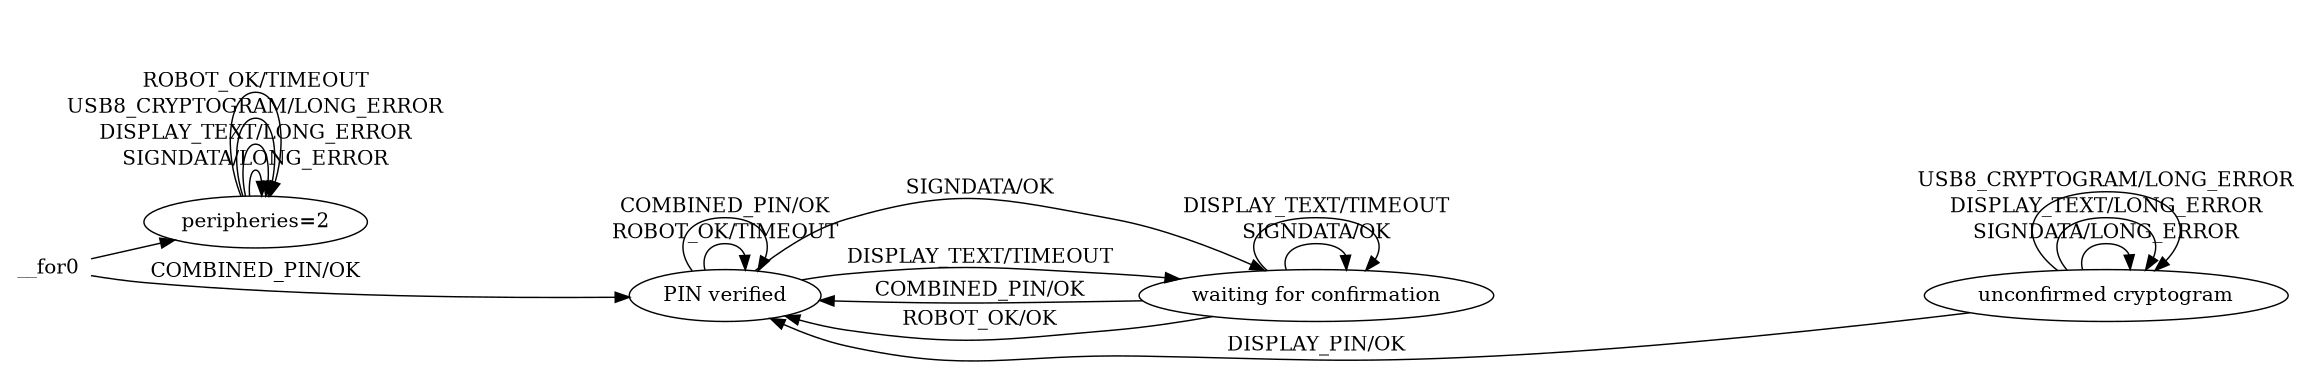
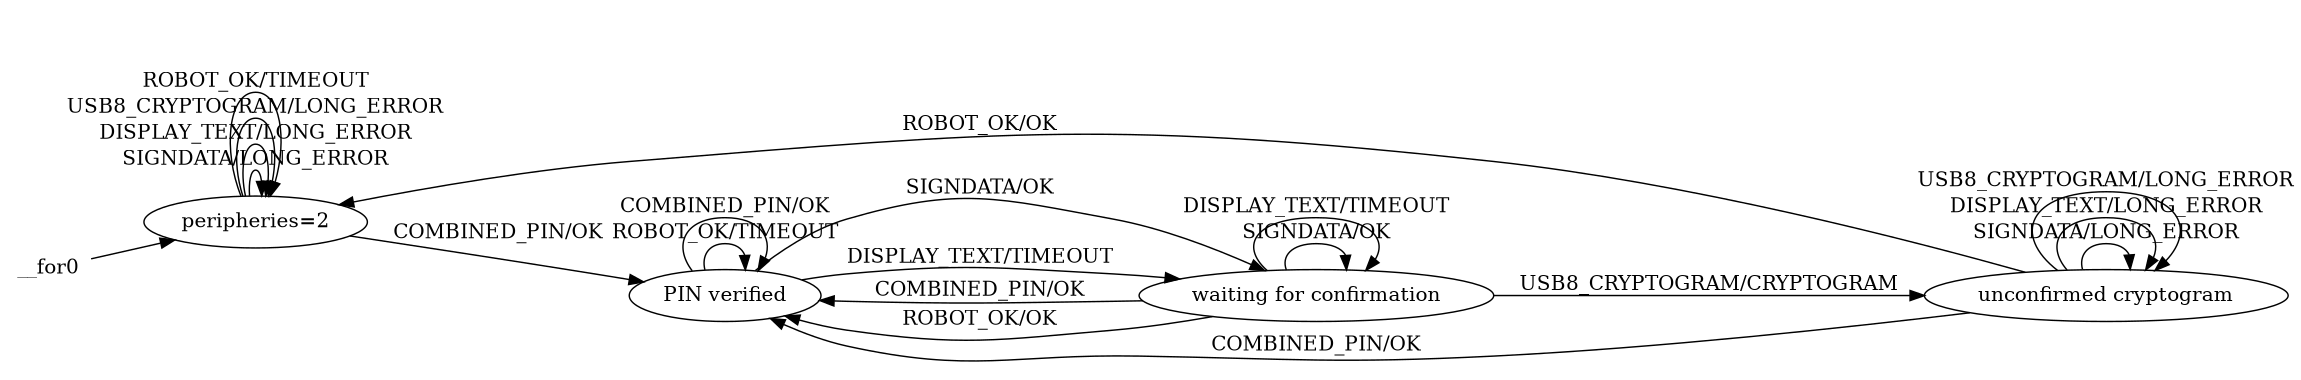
none -> (1194, 137)
(353, 294) -> (490, 257)
none -> (1702, 296)
(1316, 345) -> (1316, 345)
